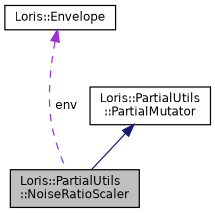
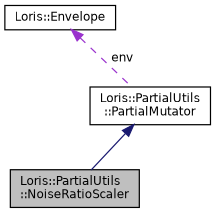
(50, 107) -> (106, 63)
